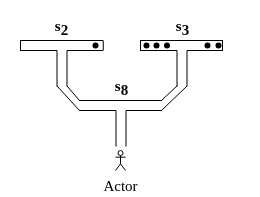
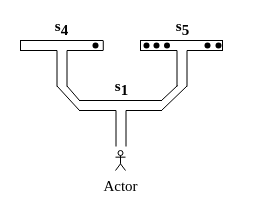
(62, 28) -> (62, 28)
(183, 28) -> (183, 28)
(122, 88) -> (122, 88)
